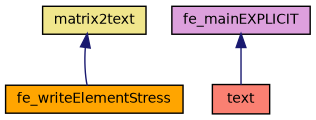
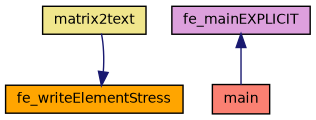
(85, 67) -> (104, 53)
(241, 99) -> (241, 99)
